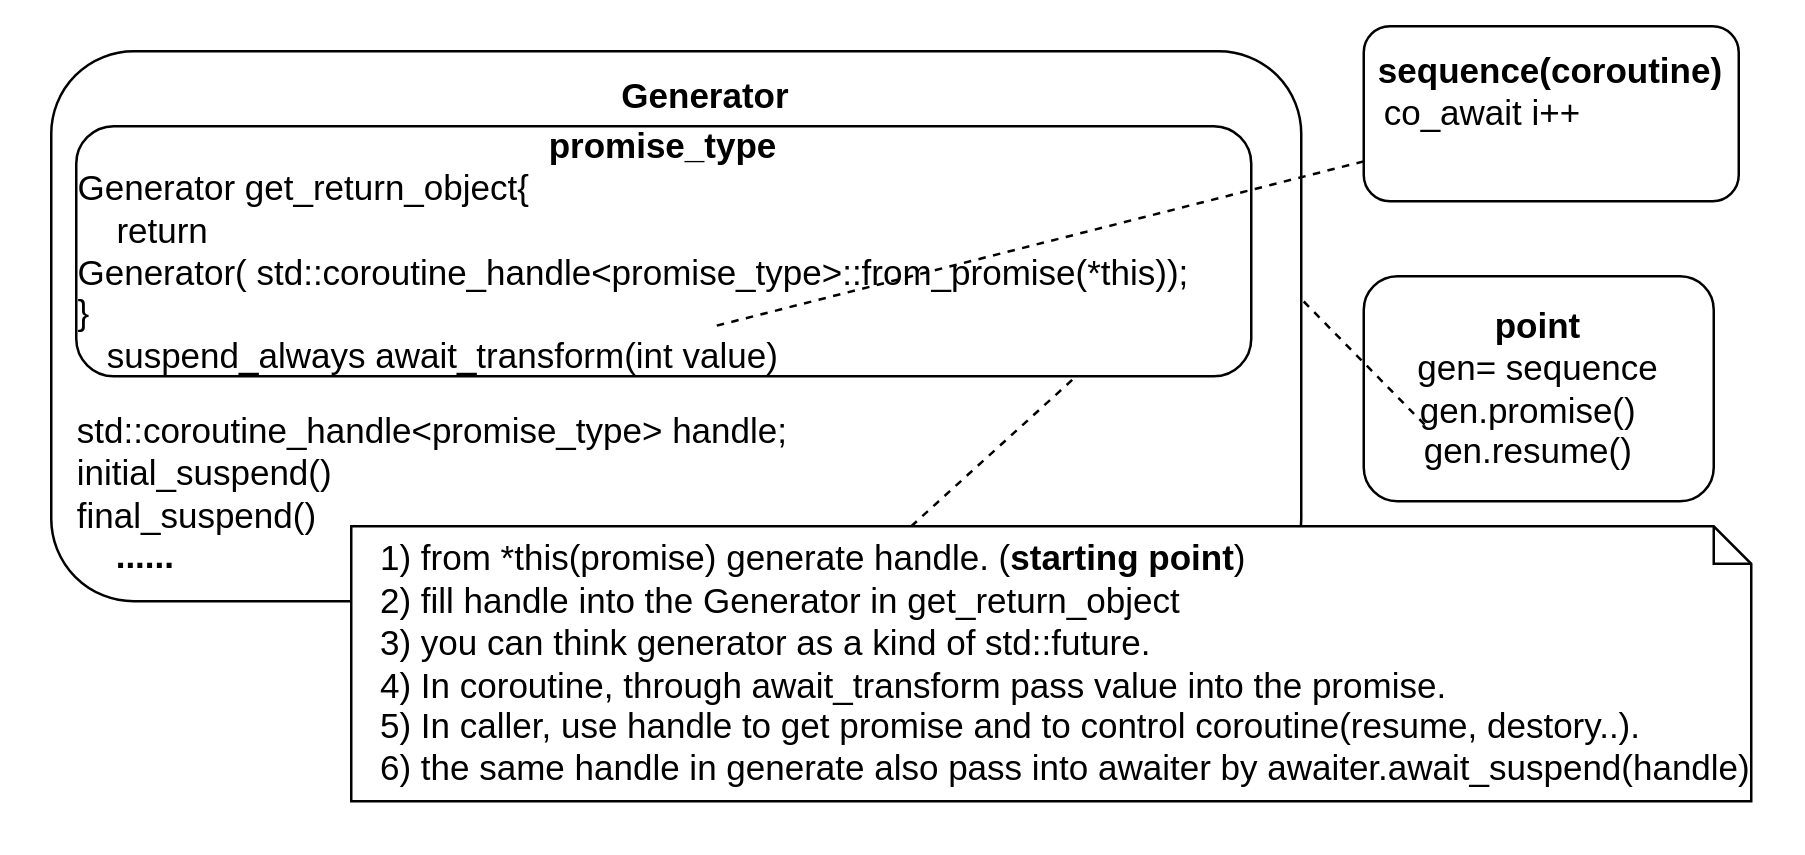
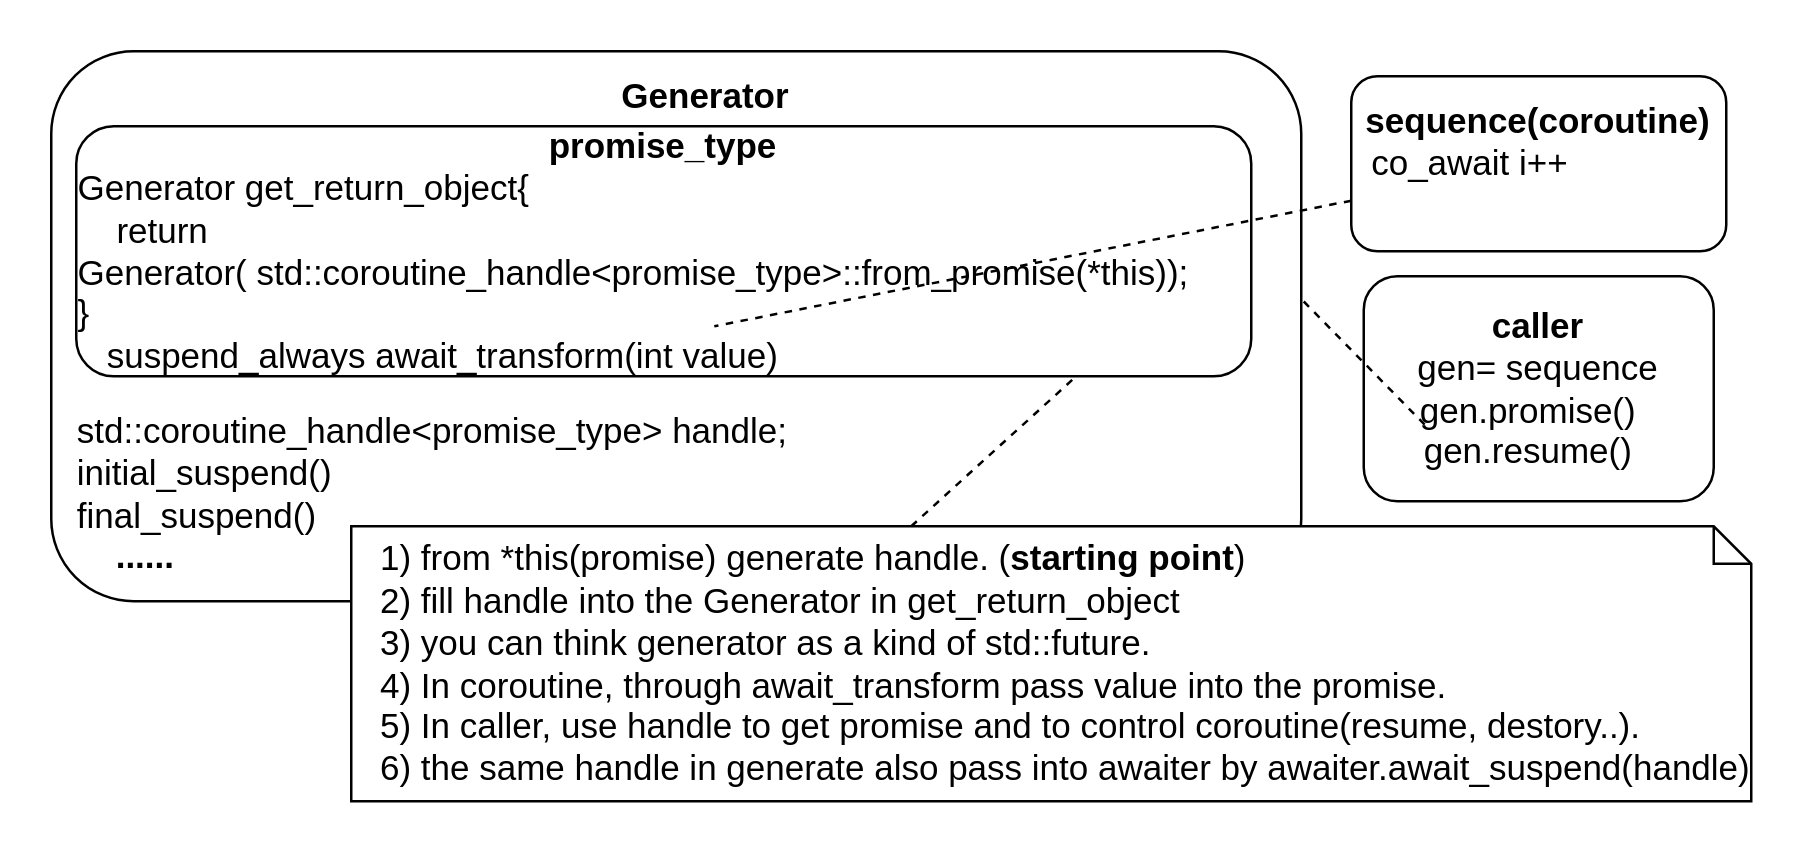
(1551, 114) -> (1539, 164)
(1539, 389) -> (1539, 389)
